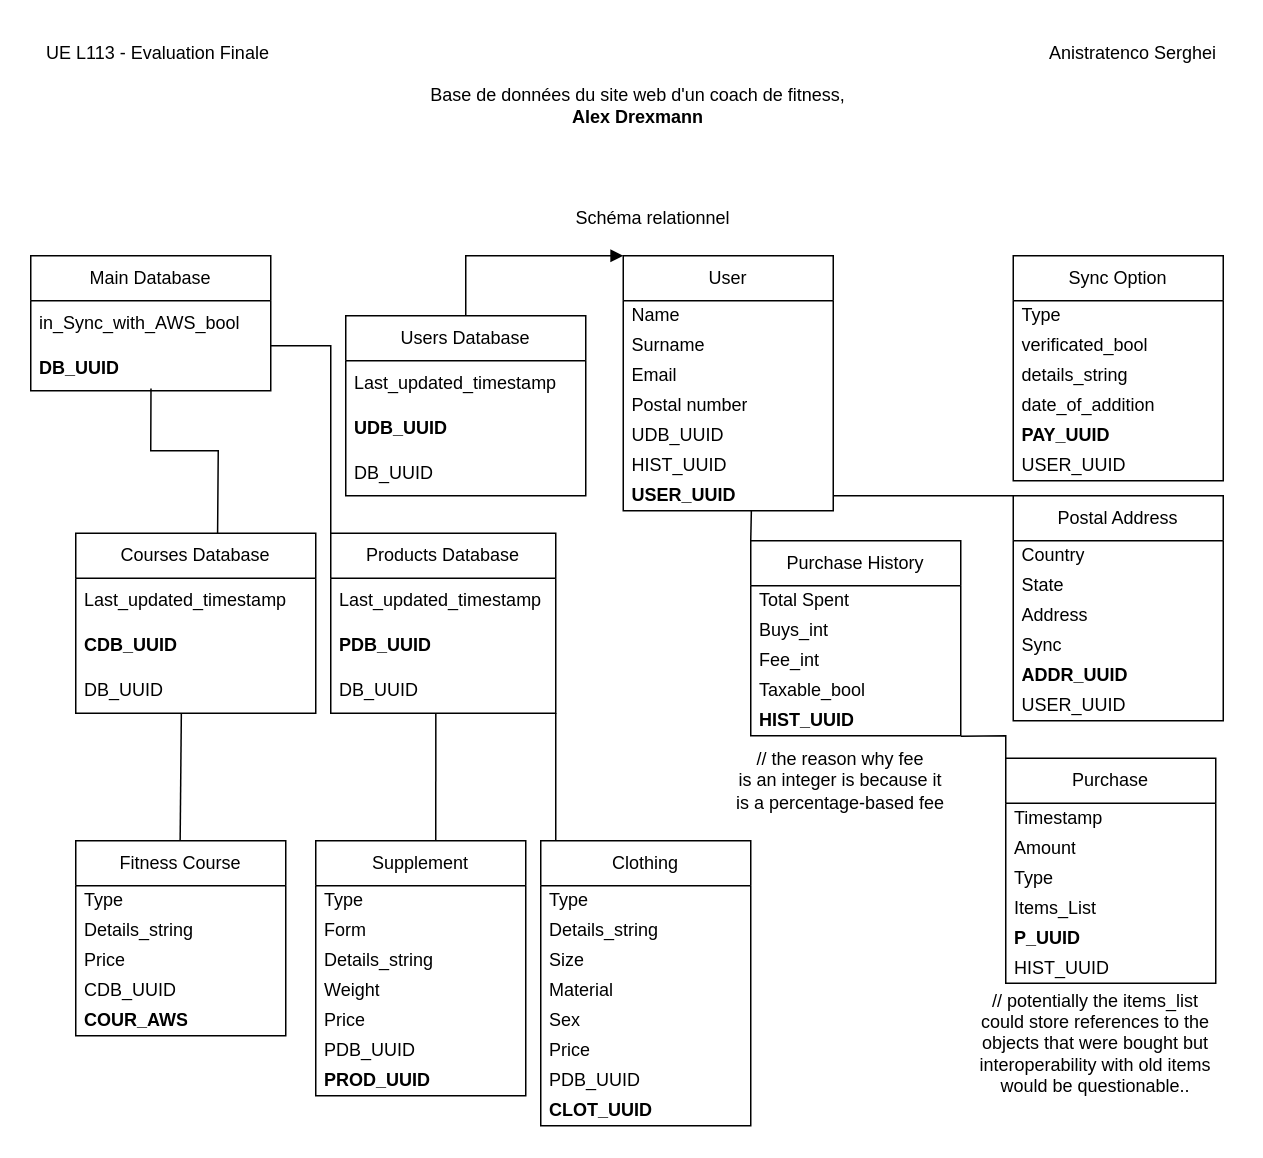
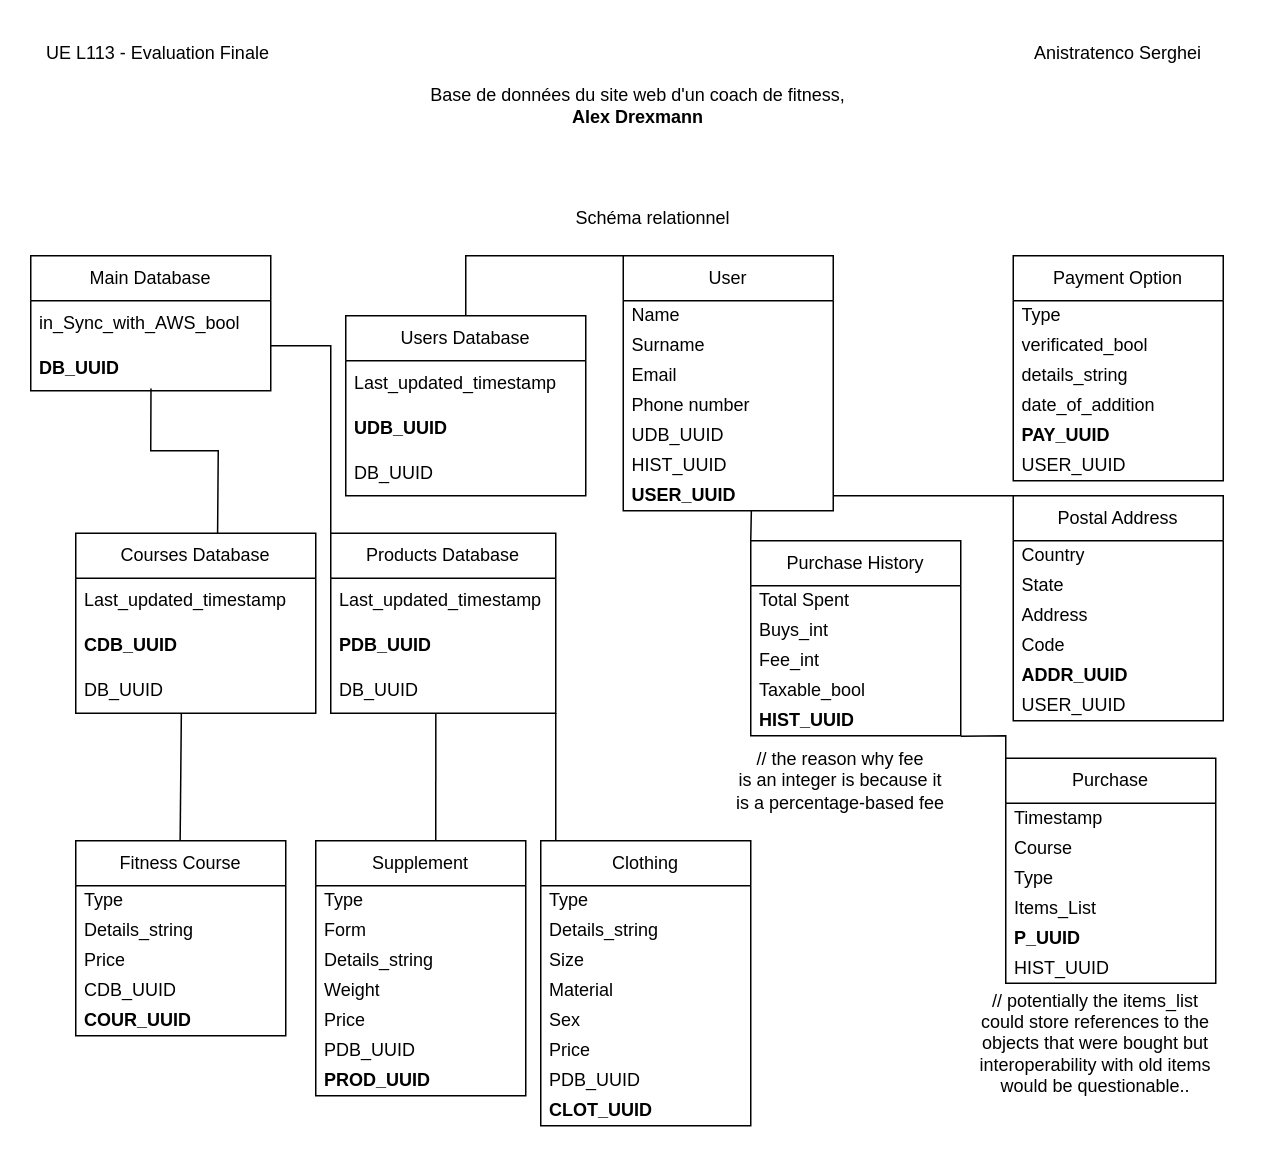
(1133, 53) -> (1118, 53)
(609, 256) -> (615, 256)
(1118, 278) -> (1118, 278)
(693, 406) -> (690, 406)
(1042, 646) -> (1042, 646)
(1045, 848) -> (1045, 848)
(125, 1021) -> (130, 1021)
